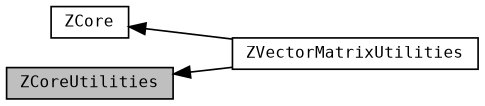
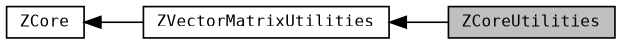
(211, 70) -> (427, 22)
